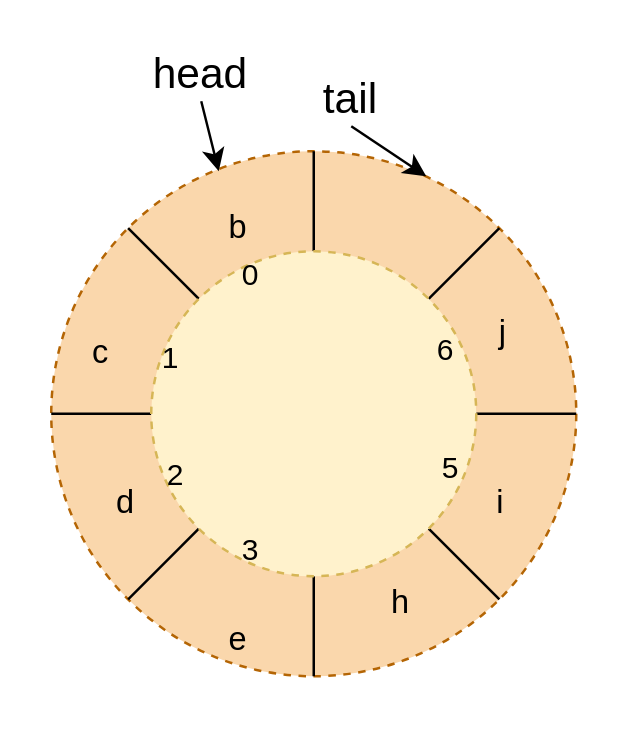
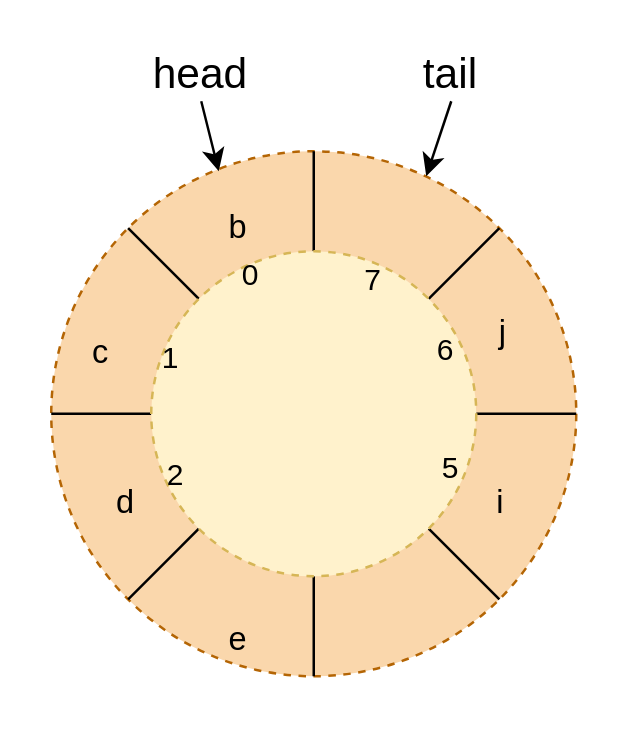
(351, 101) -> (451, 76)
none -> (374, 281)
(251, 551) -> none
(401, 601) -> none
